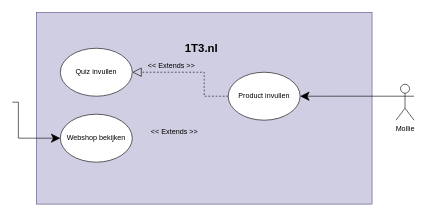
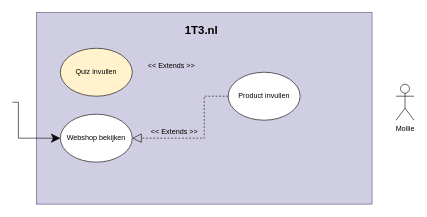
(201, 48) -> (201, 30)
(96, 72) -> (96, 72)
(184, 72) -> none
(309, 96) -> none
none -> (193, 138)
